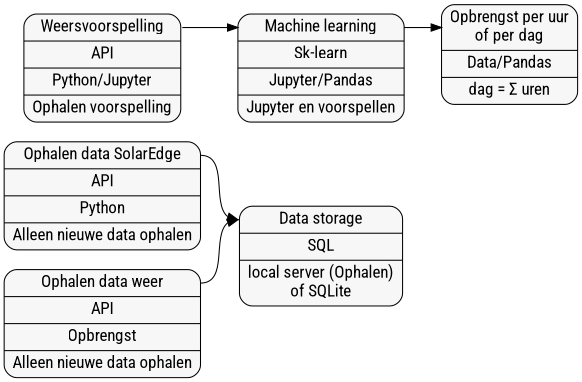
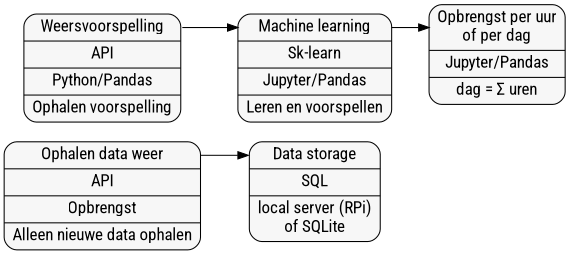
(510, 63) -> (497, 63)
(102, 81) -> (102, 81)
(321, 108) -> (315, 108)
(102, 196) -> none
(321, 273) -> (315, 208)
